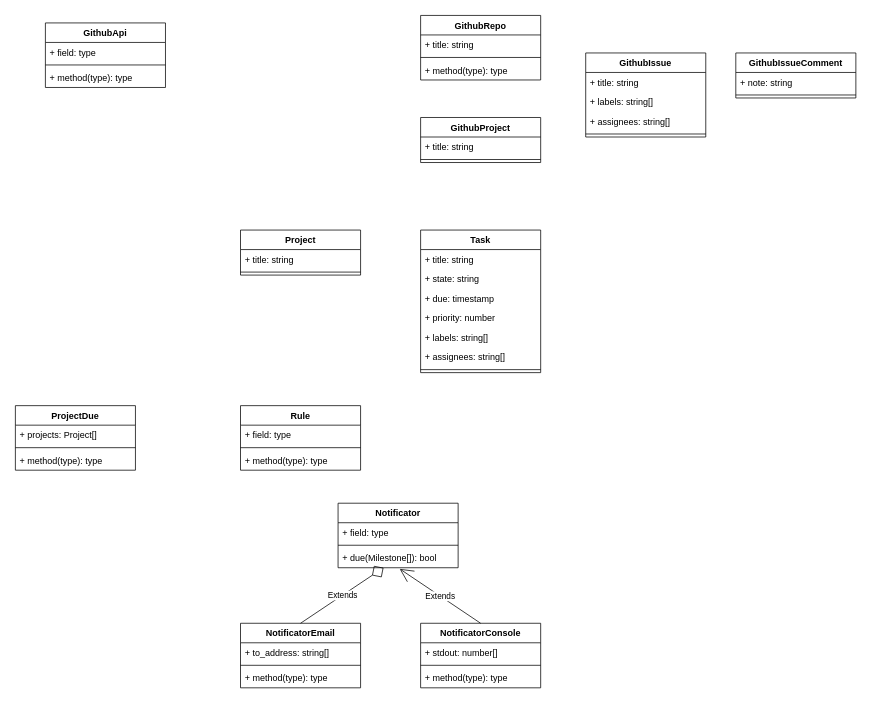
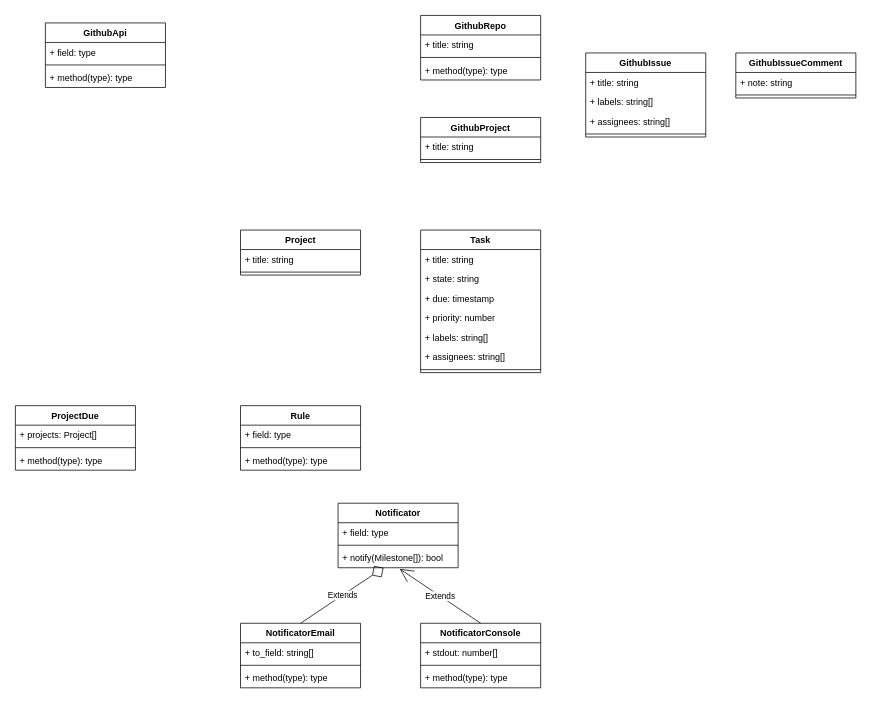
(395, 558) -> (402, 558)
(295, 653) -> (288, 653)
